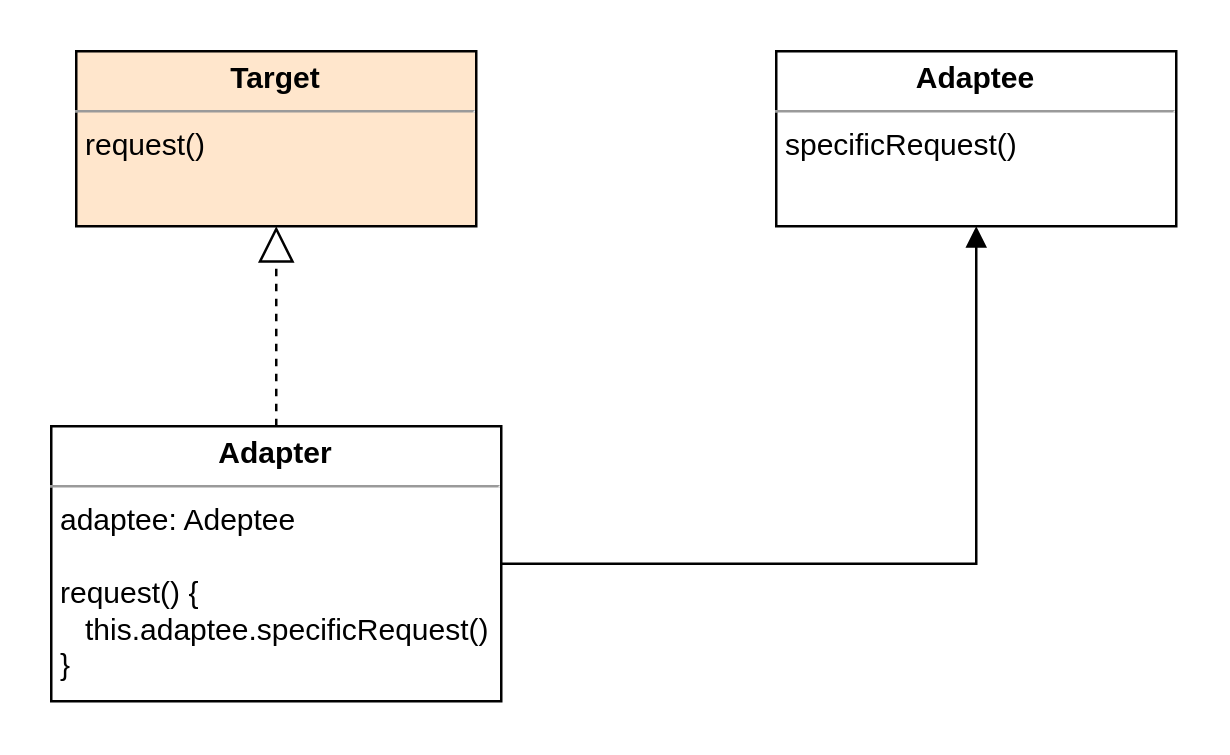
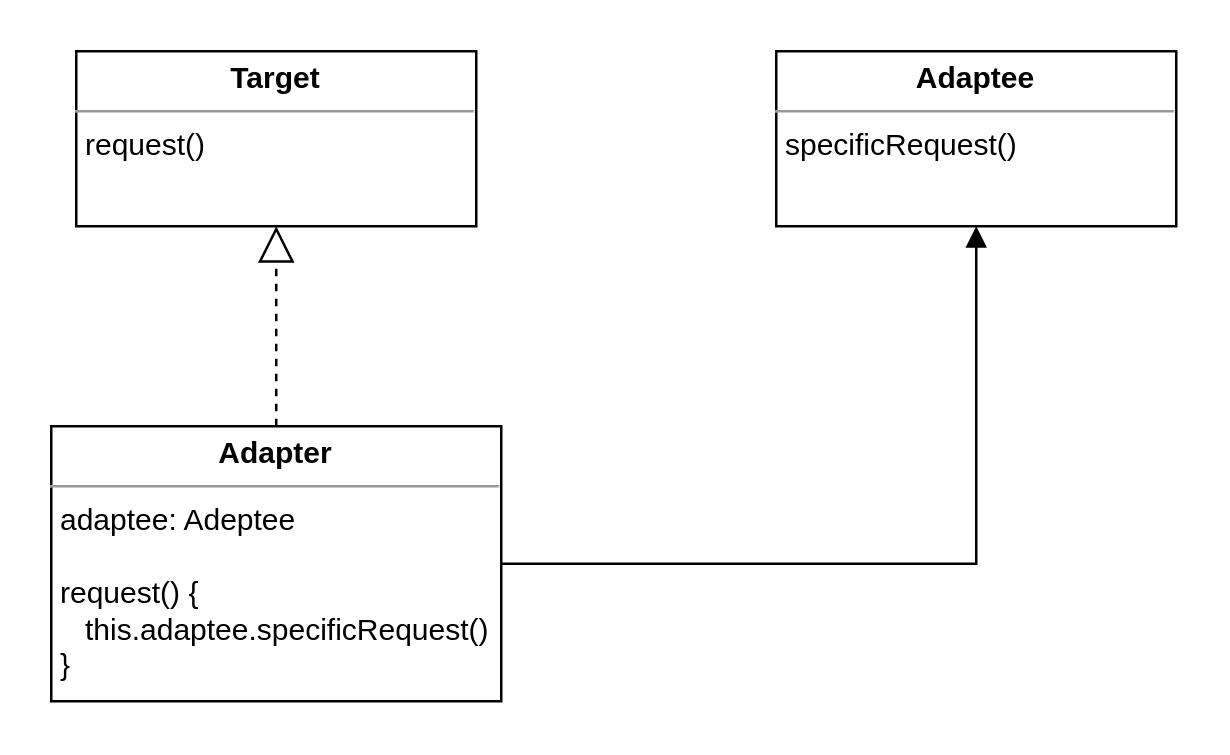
(276, 139) -> (276, 139)
